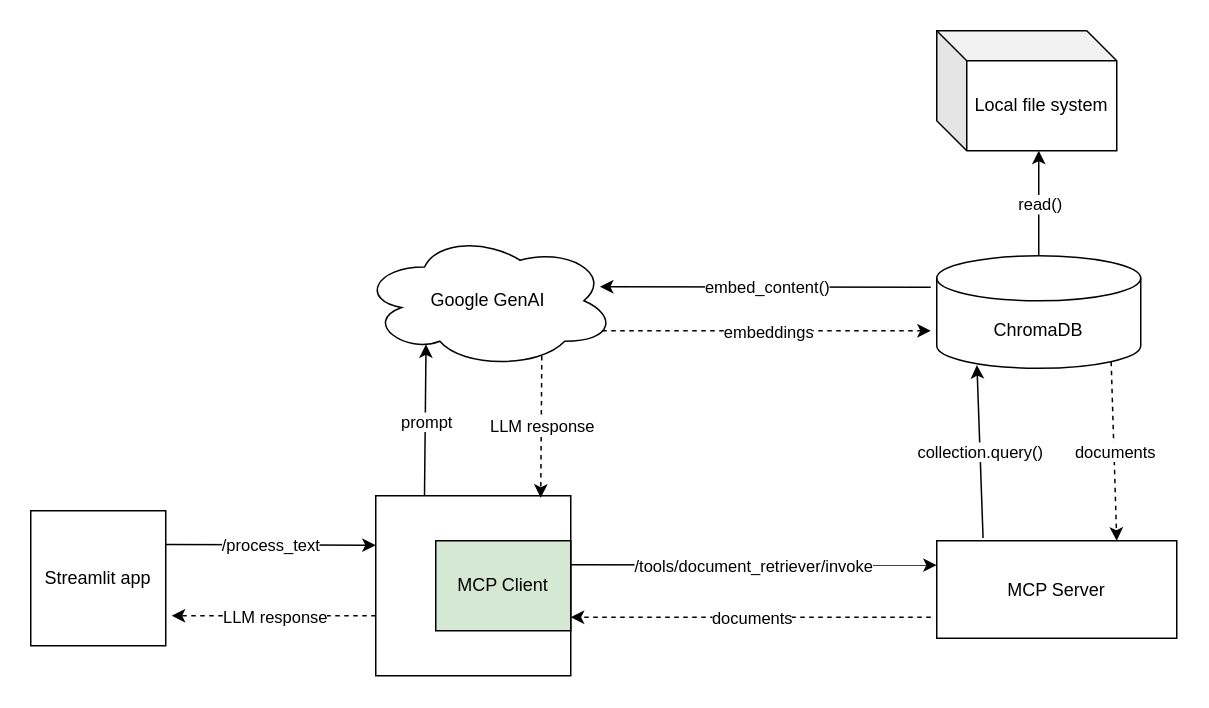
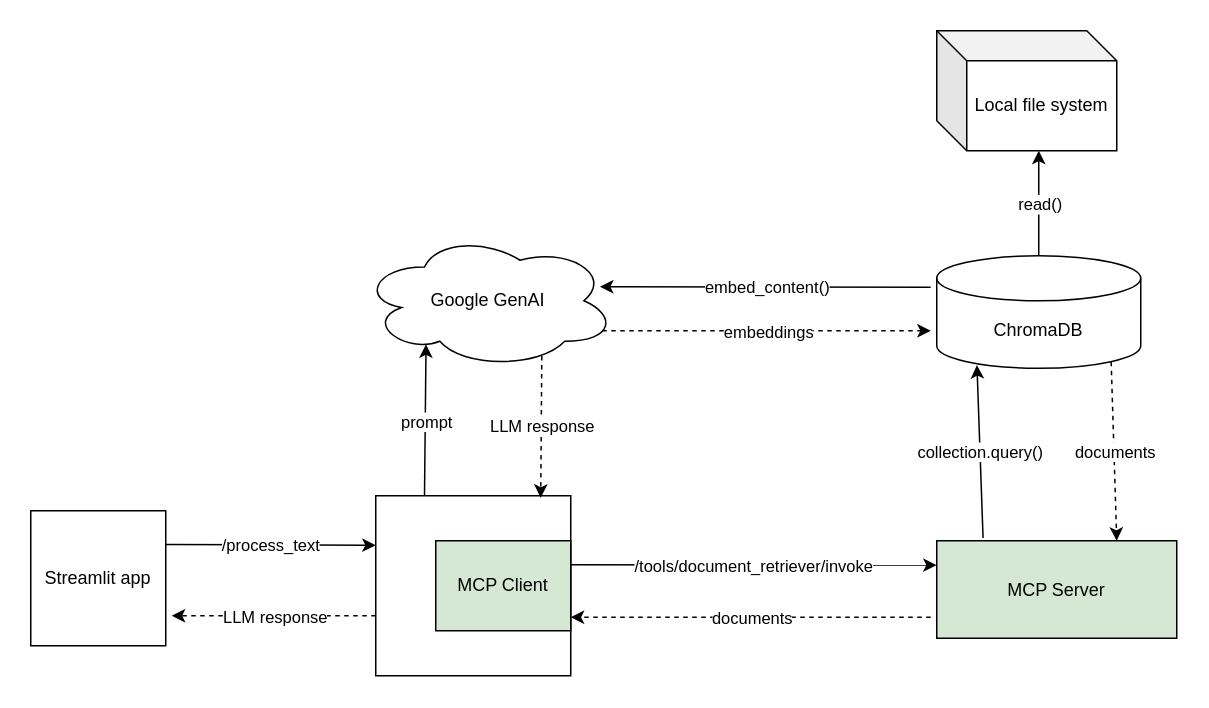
(1057, 590) -> (1057, 590)
